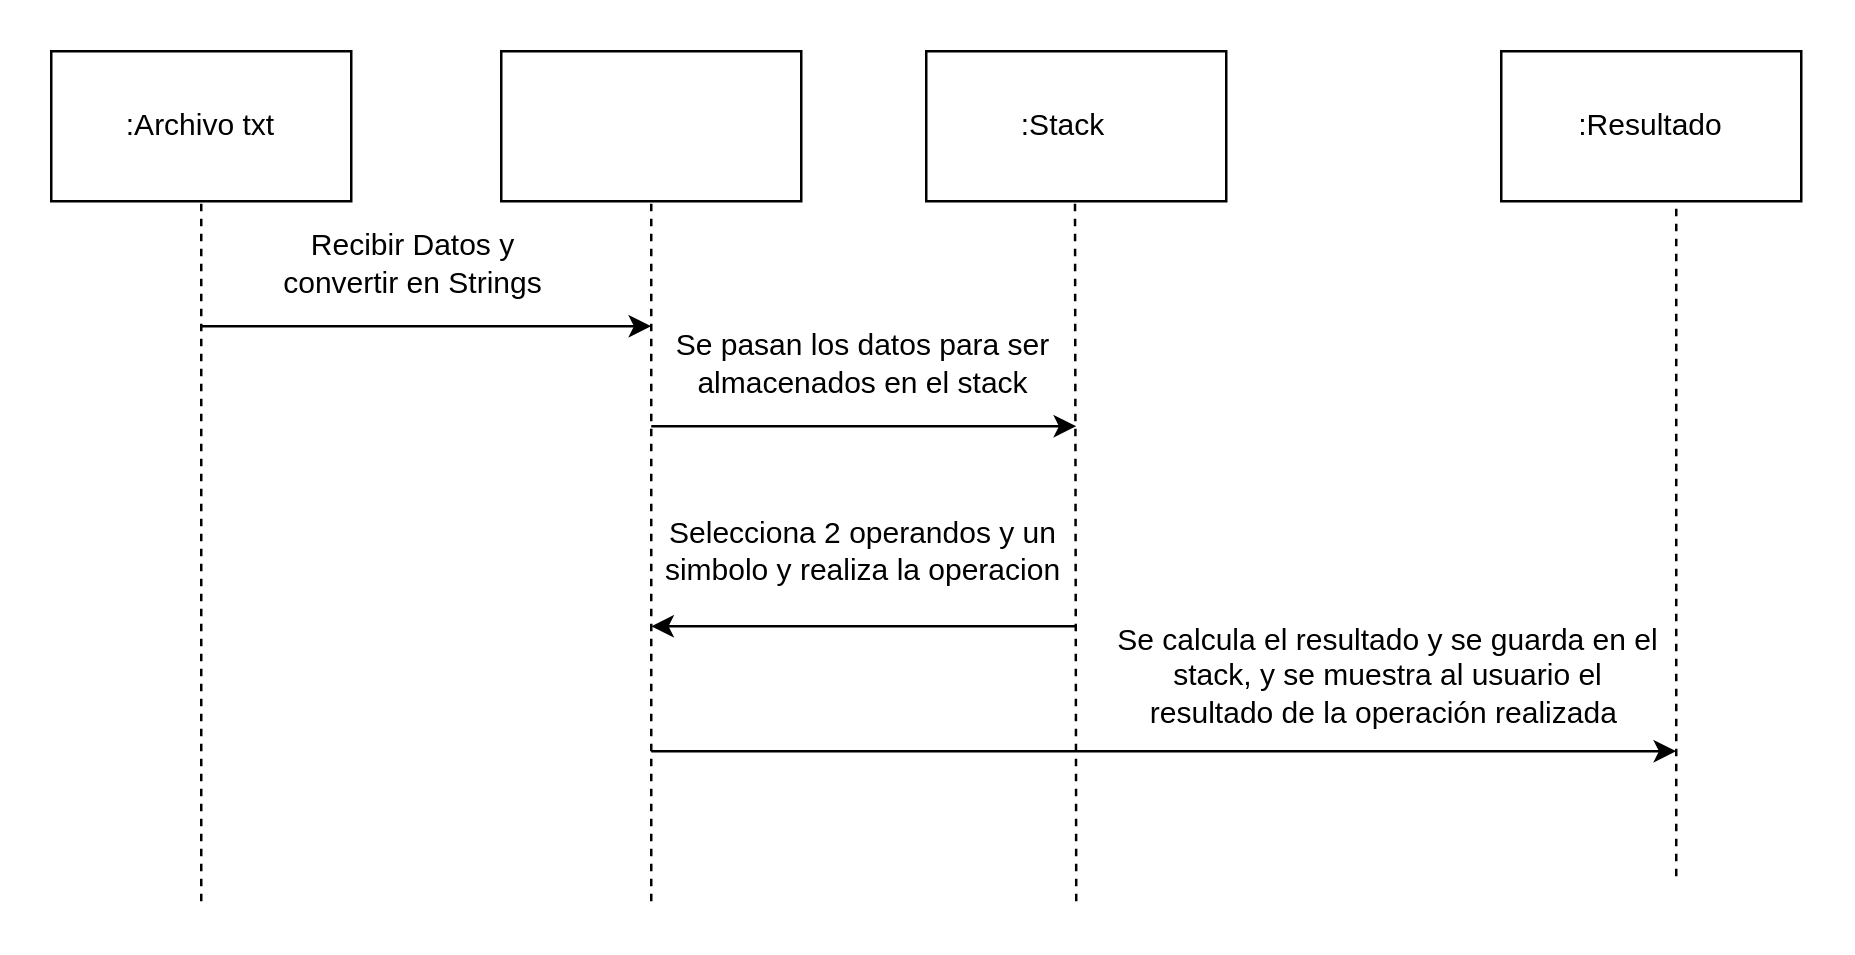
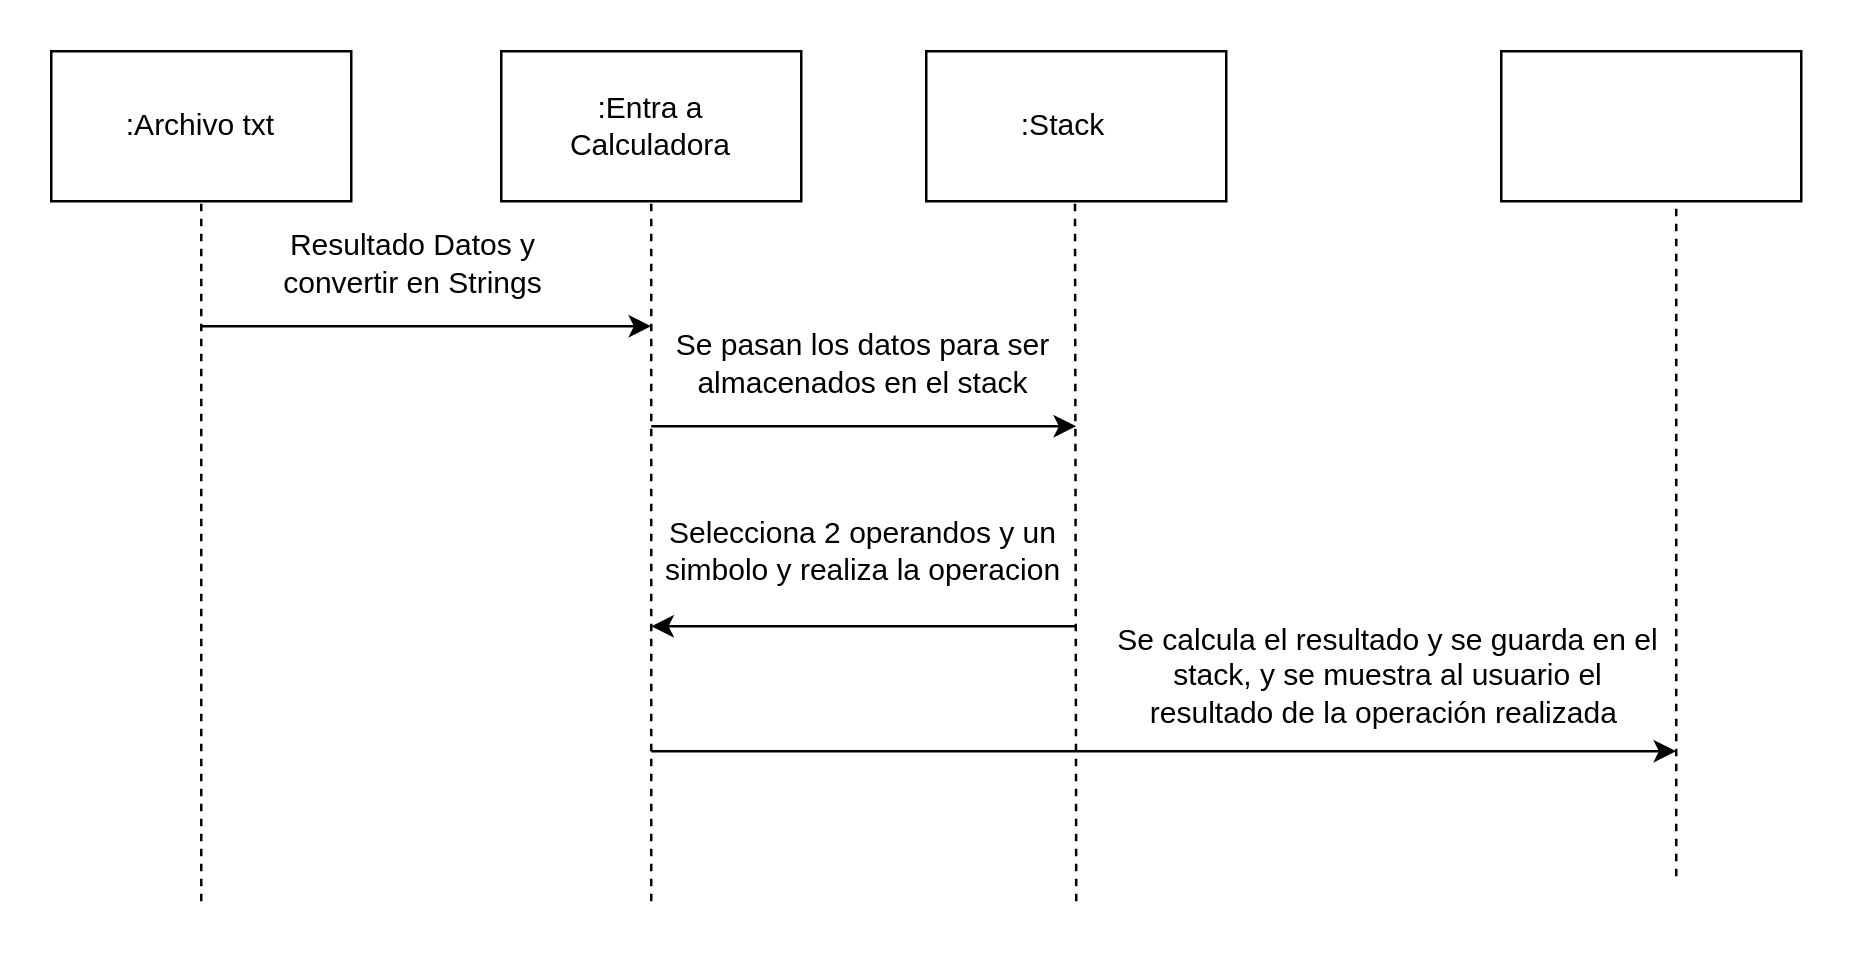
none -> (651, 126)
(1651, 126) -> none
(414, 264) -> (414, 264)
